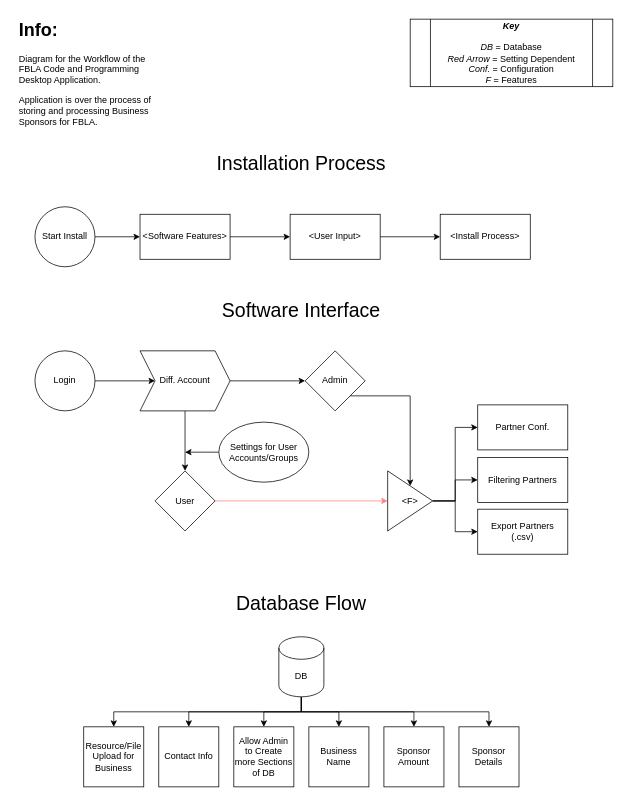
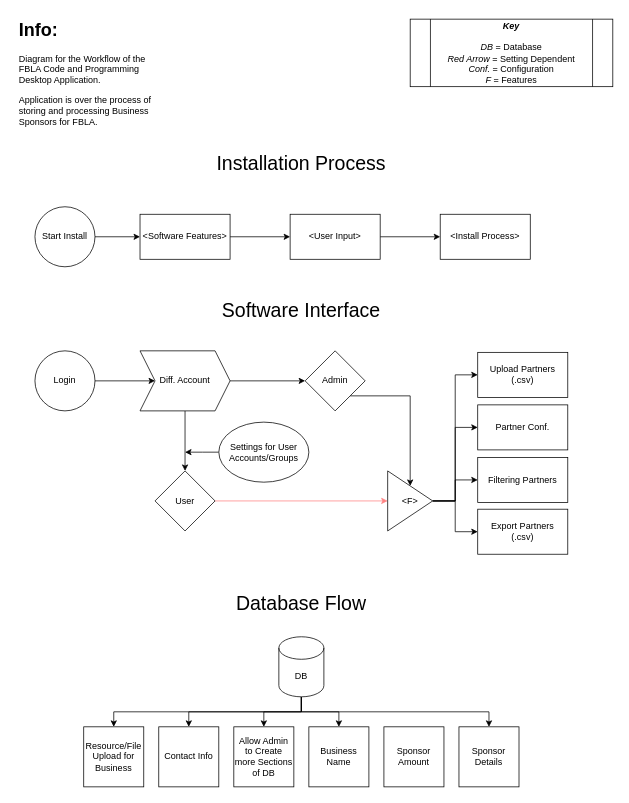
none -> (522, 375)
none -> (455, 399)
(414, 720) -> none
